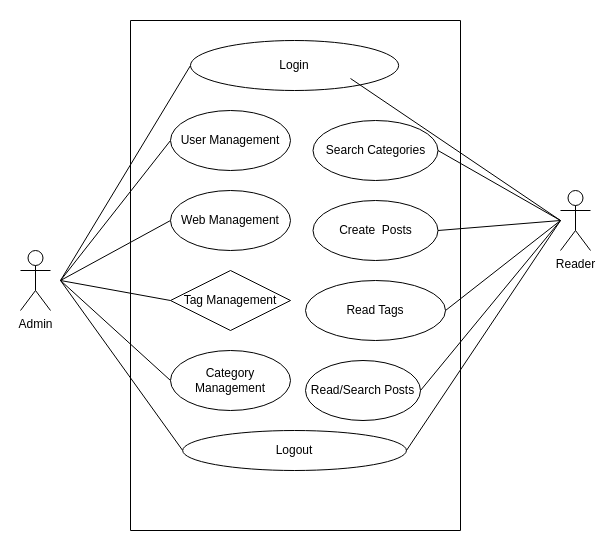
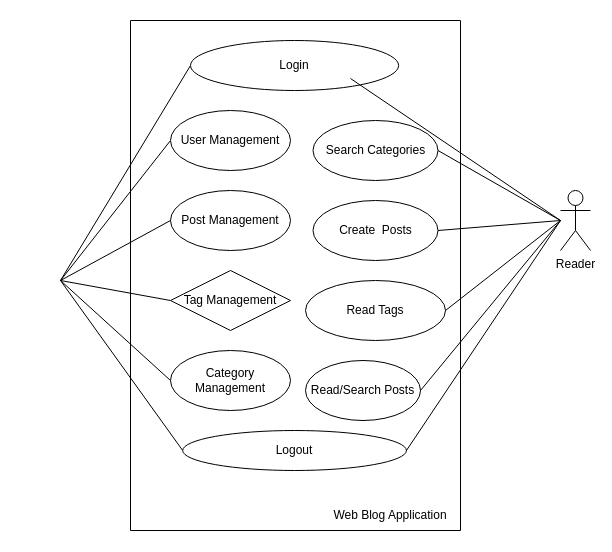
(231, 221) -> (231, 221)
(36, 281) -> none
none -> (391, 516)
